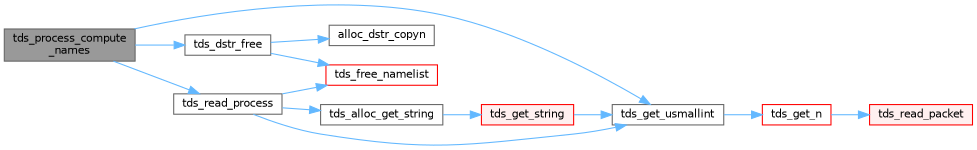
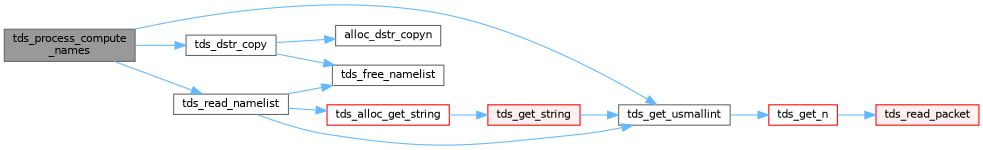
(228, 45) -> (231, 45)
(382, 75) -> (388, 75)
(228, 104) -> (231, 104)
(382, 115) -> (388, 115)
